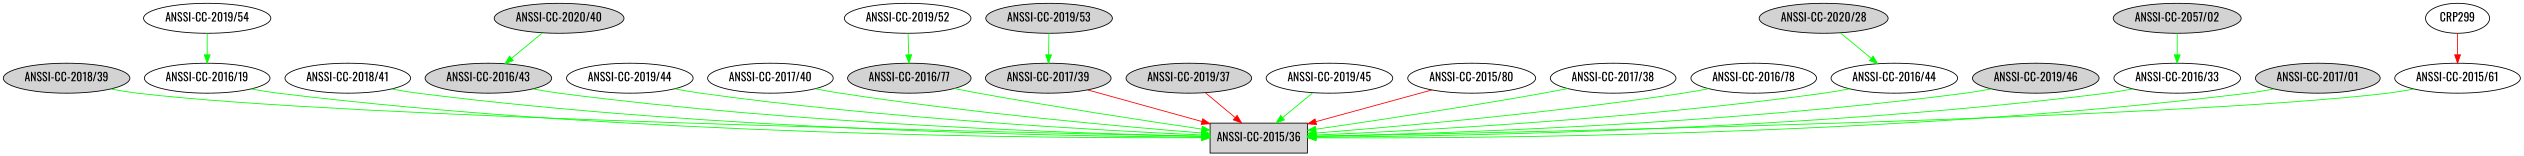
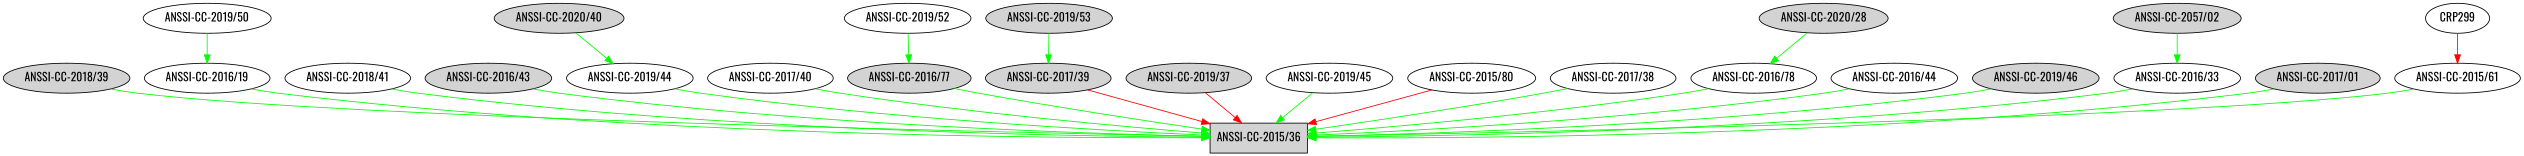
(207, 18) -> (207, 18)
(527, 46) -> (591, 46)
(1856, 46) -> (1792, 46)
